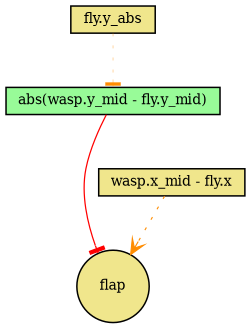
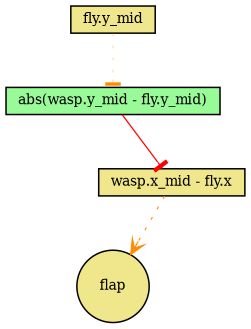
(113, 20) -> (113, 20)
(85, 179) -> (140, 138)
